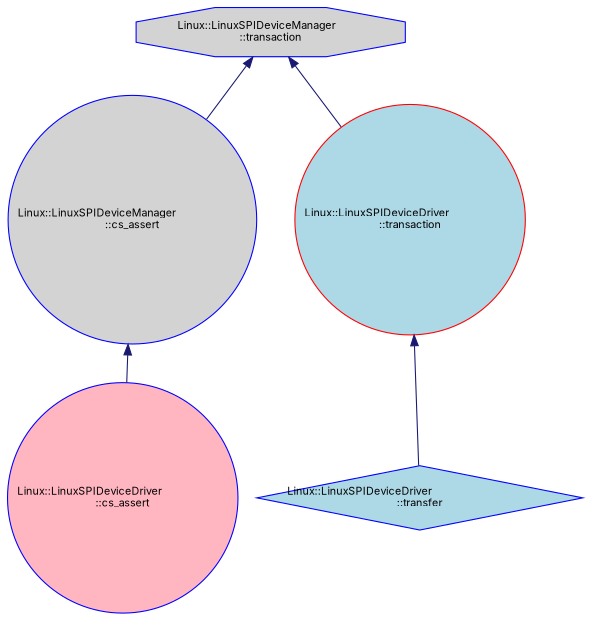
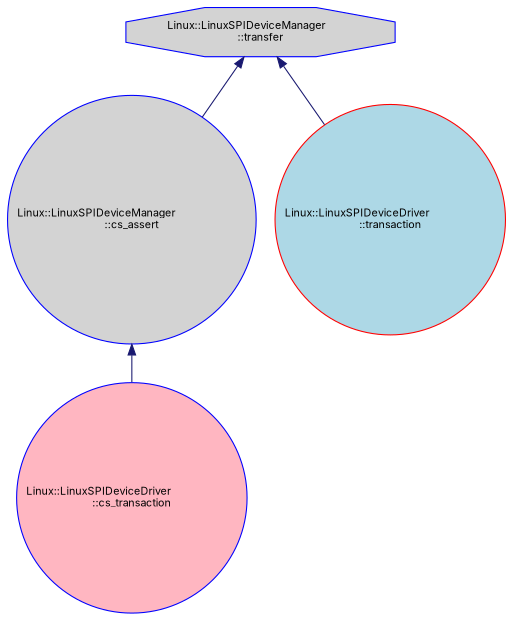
(271, 32) -> (261, 32)
(123, 498) -> (132, 498)
(420, 498) -> none
